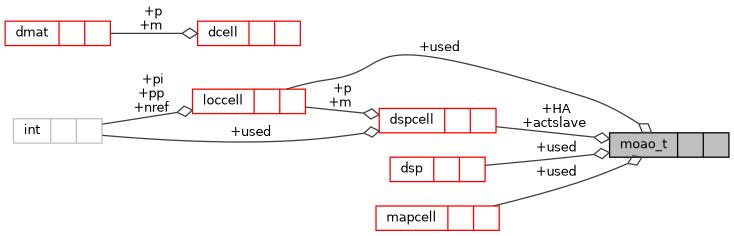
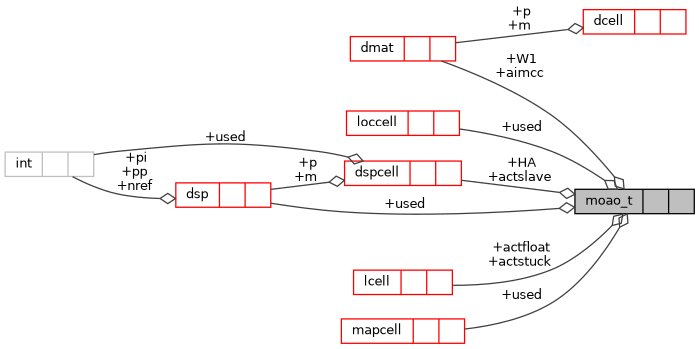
none -> (537, 106)
(334, 110) -> (300, 186)
(140, 118) -> (115, 193)
none -> (403, 282)
